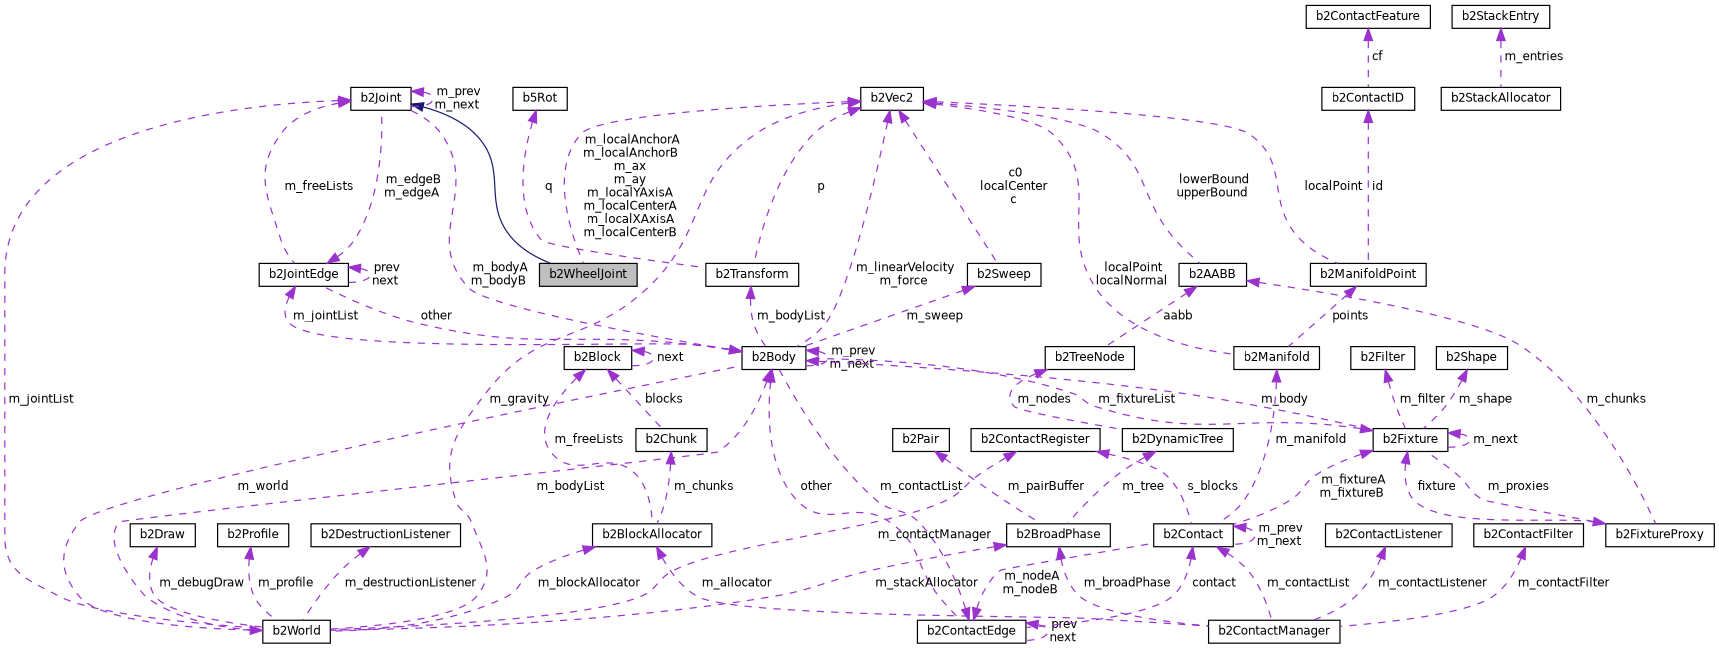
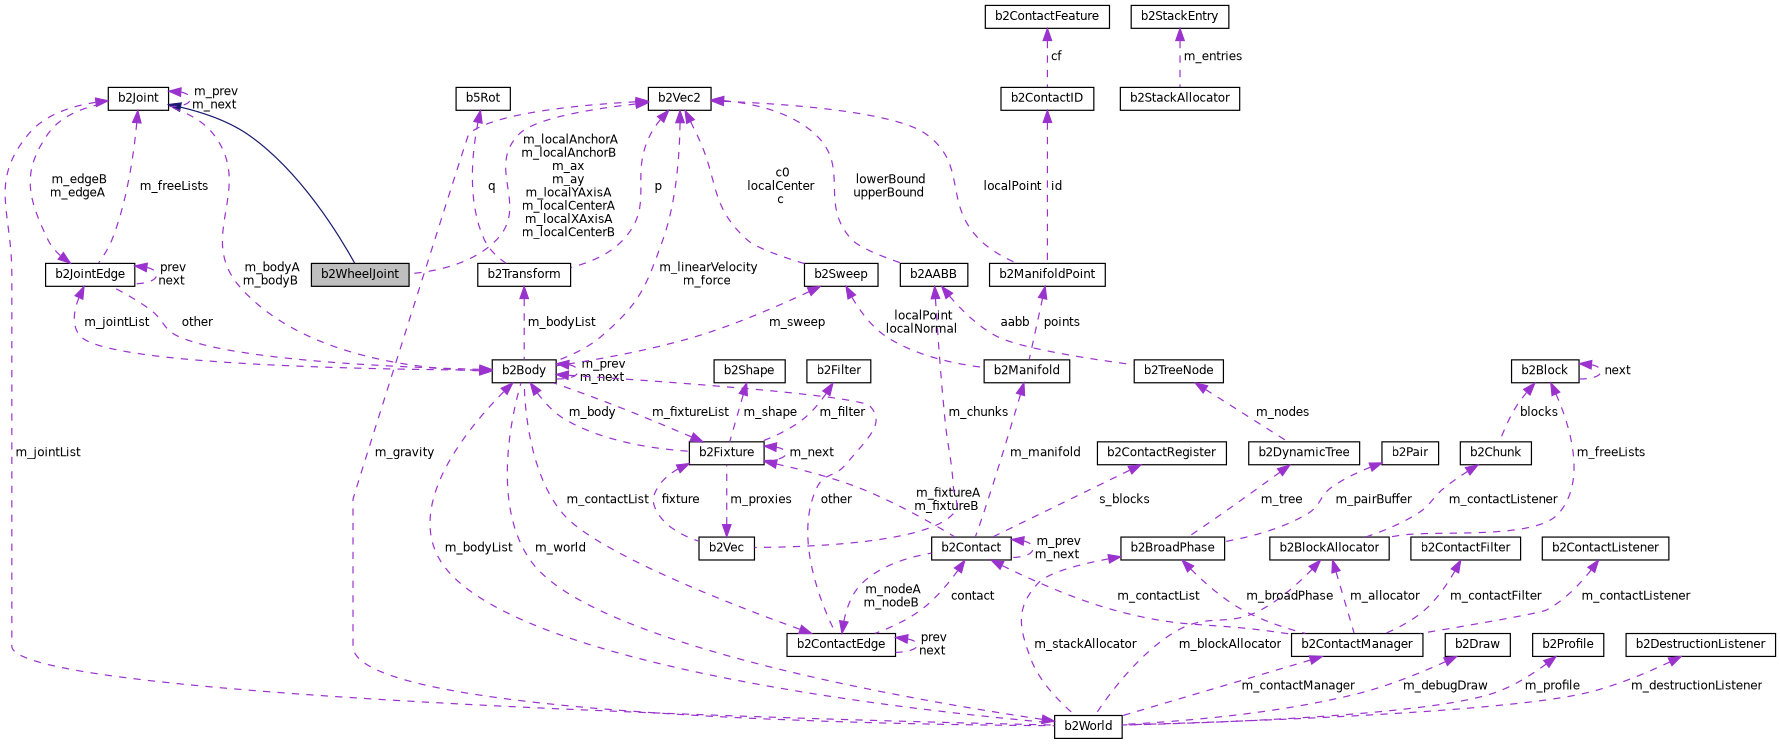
(1079, 227) -> (909, 349)
(702, 487) -> (1502, 500)
(1660, 535) -> (727, 549)
(690, 564) -> (1216, 688)
